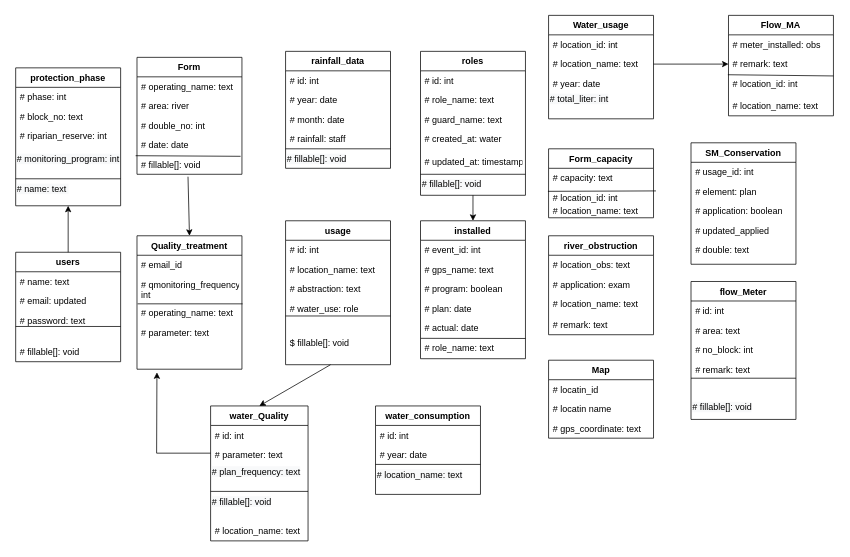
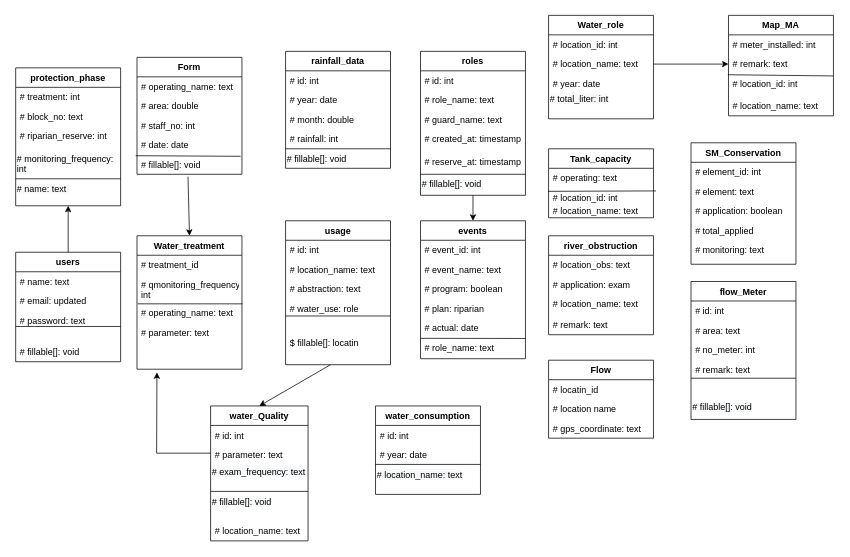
(601, 26) -> (601, 26)
(781, 26) -> (781, 26)
(781, 45) -> (780, 45)
(45, 98) -> (55, 98)
(169, 107) -> (171, 107)
(319, 120) -> (323, 120)
(175, 126) -> (174, 126)
(325, 140) -> (319, 140)
(469, 140) -> (478, 140)
(601, 159) -> (601, 159)
(478, 162) -> (478, 162)
(69, 165) -> (69, 165)
(727, 173) -> (731, 173)
(588, 179) -> (591, 179)
(727, 192) -> (728, 192)
(473, 231) -> (473, 231)
(734, 231) -> (728, 231)
(189, 246) -> (189, 246)
(726, 251) -> (735, 251)
(161, 266) -> (174, 266)
(461, 270) -> (466, 270)
(450, 309) -> (458, 309)
(326, 344) -> (332, 344)
(727, 350) -> (728, 350)
(601, 371) -> (601, 371)
(583, 410) -> (586, 410)
(260, 478) -> (260, 478)
